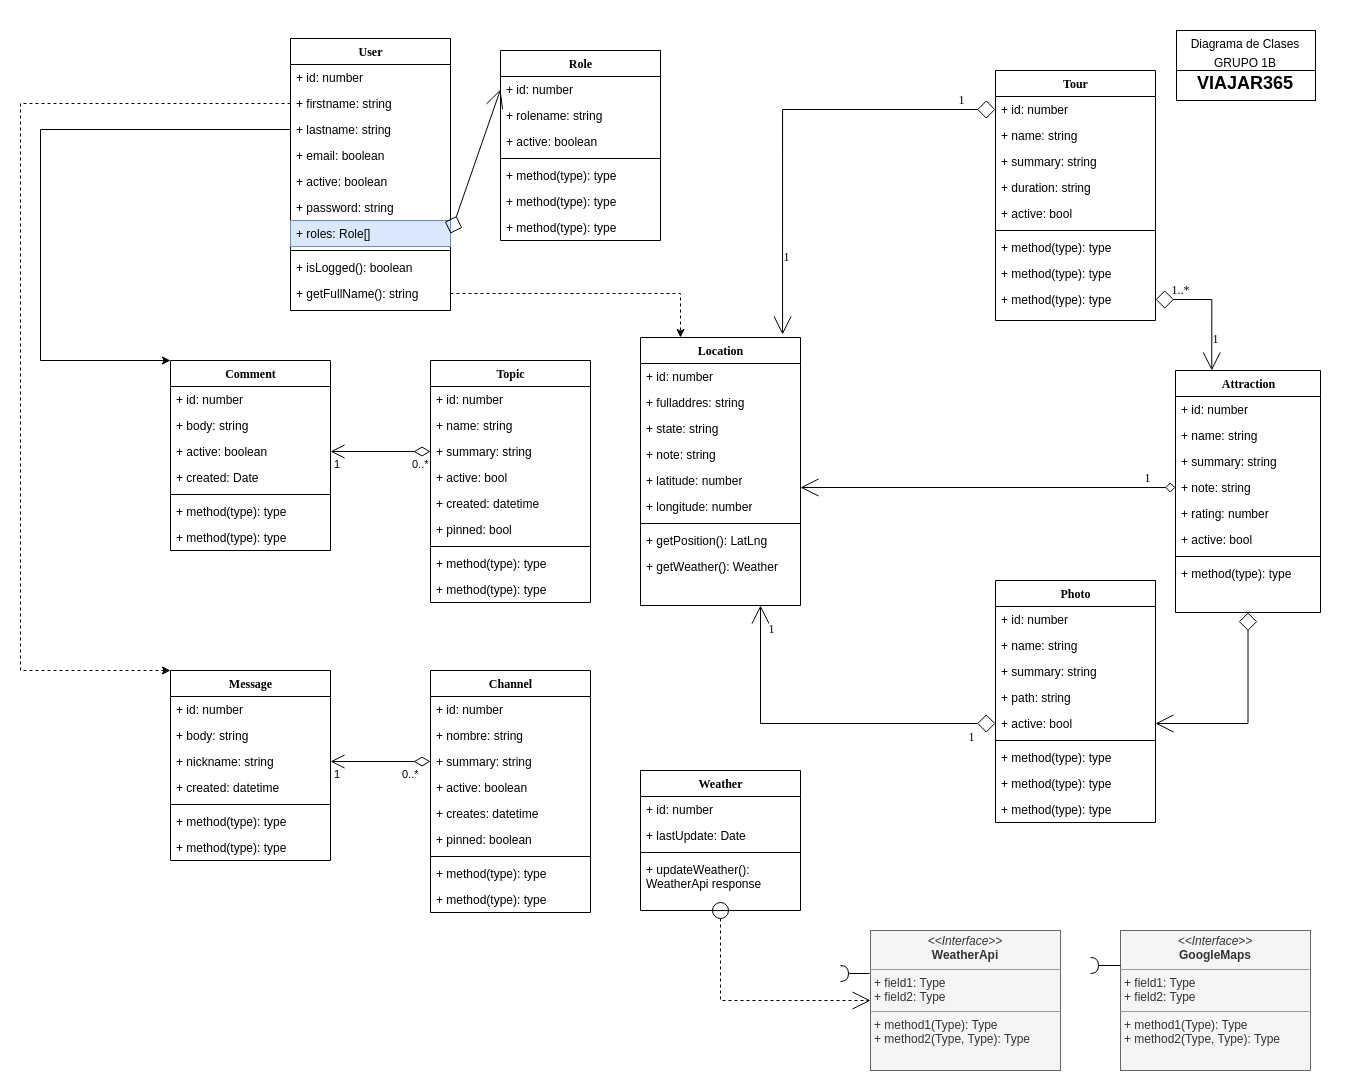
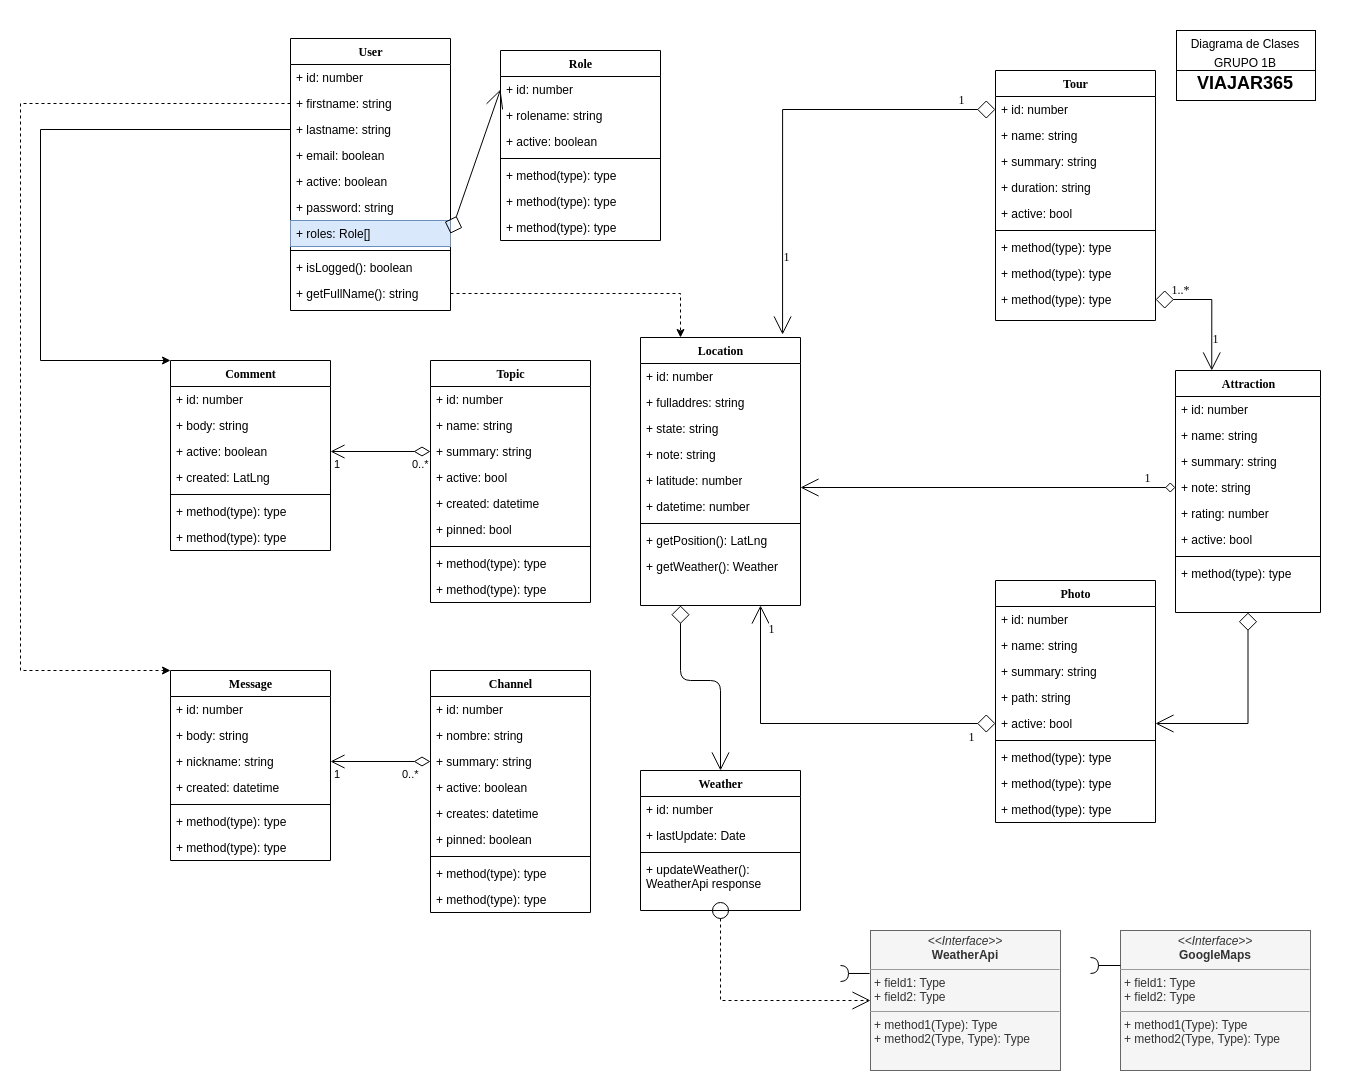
(222, 479) -> (229, 479)
(703, 508) -> (701, 508)
none -> (718, 683)
